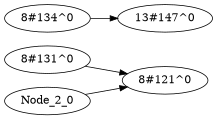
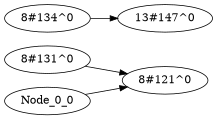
(47, 101) -> (47, 101)
